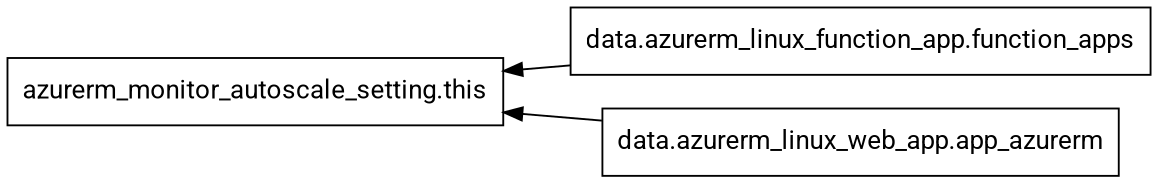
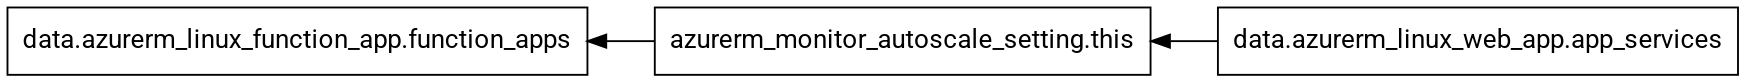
(546, 67) -> (630, 41)
(861, 142) -> (1478, 41)
